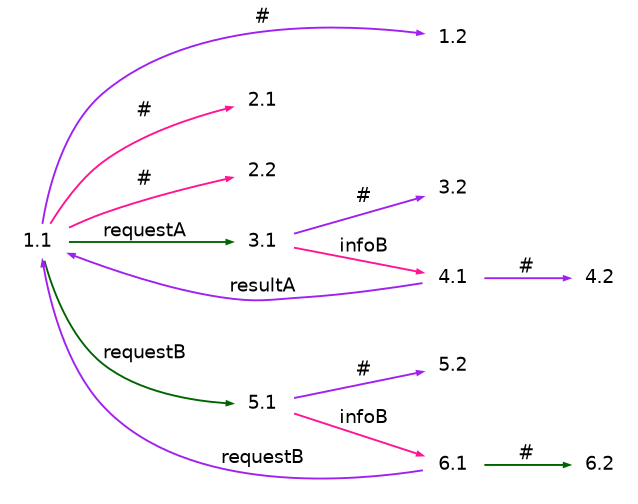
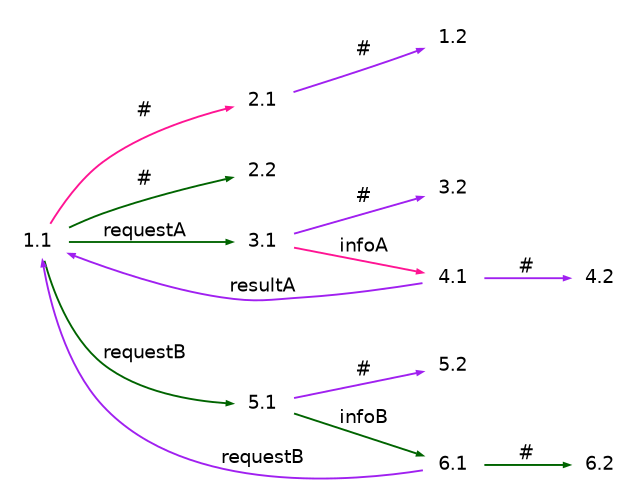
(182, 50) -> (356, 72)
(146, 200) -> (146, 200)
(364, 247) -> (364, 247)
(355, 434) -> (355, 434)
